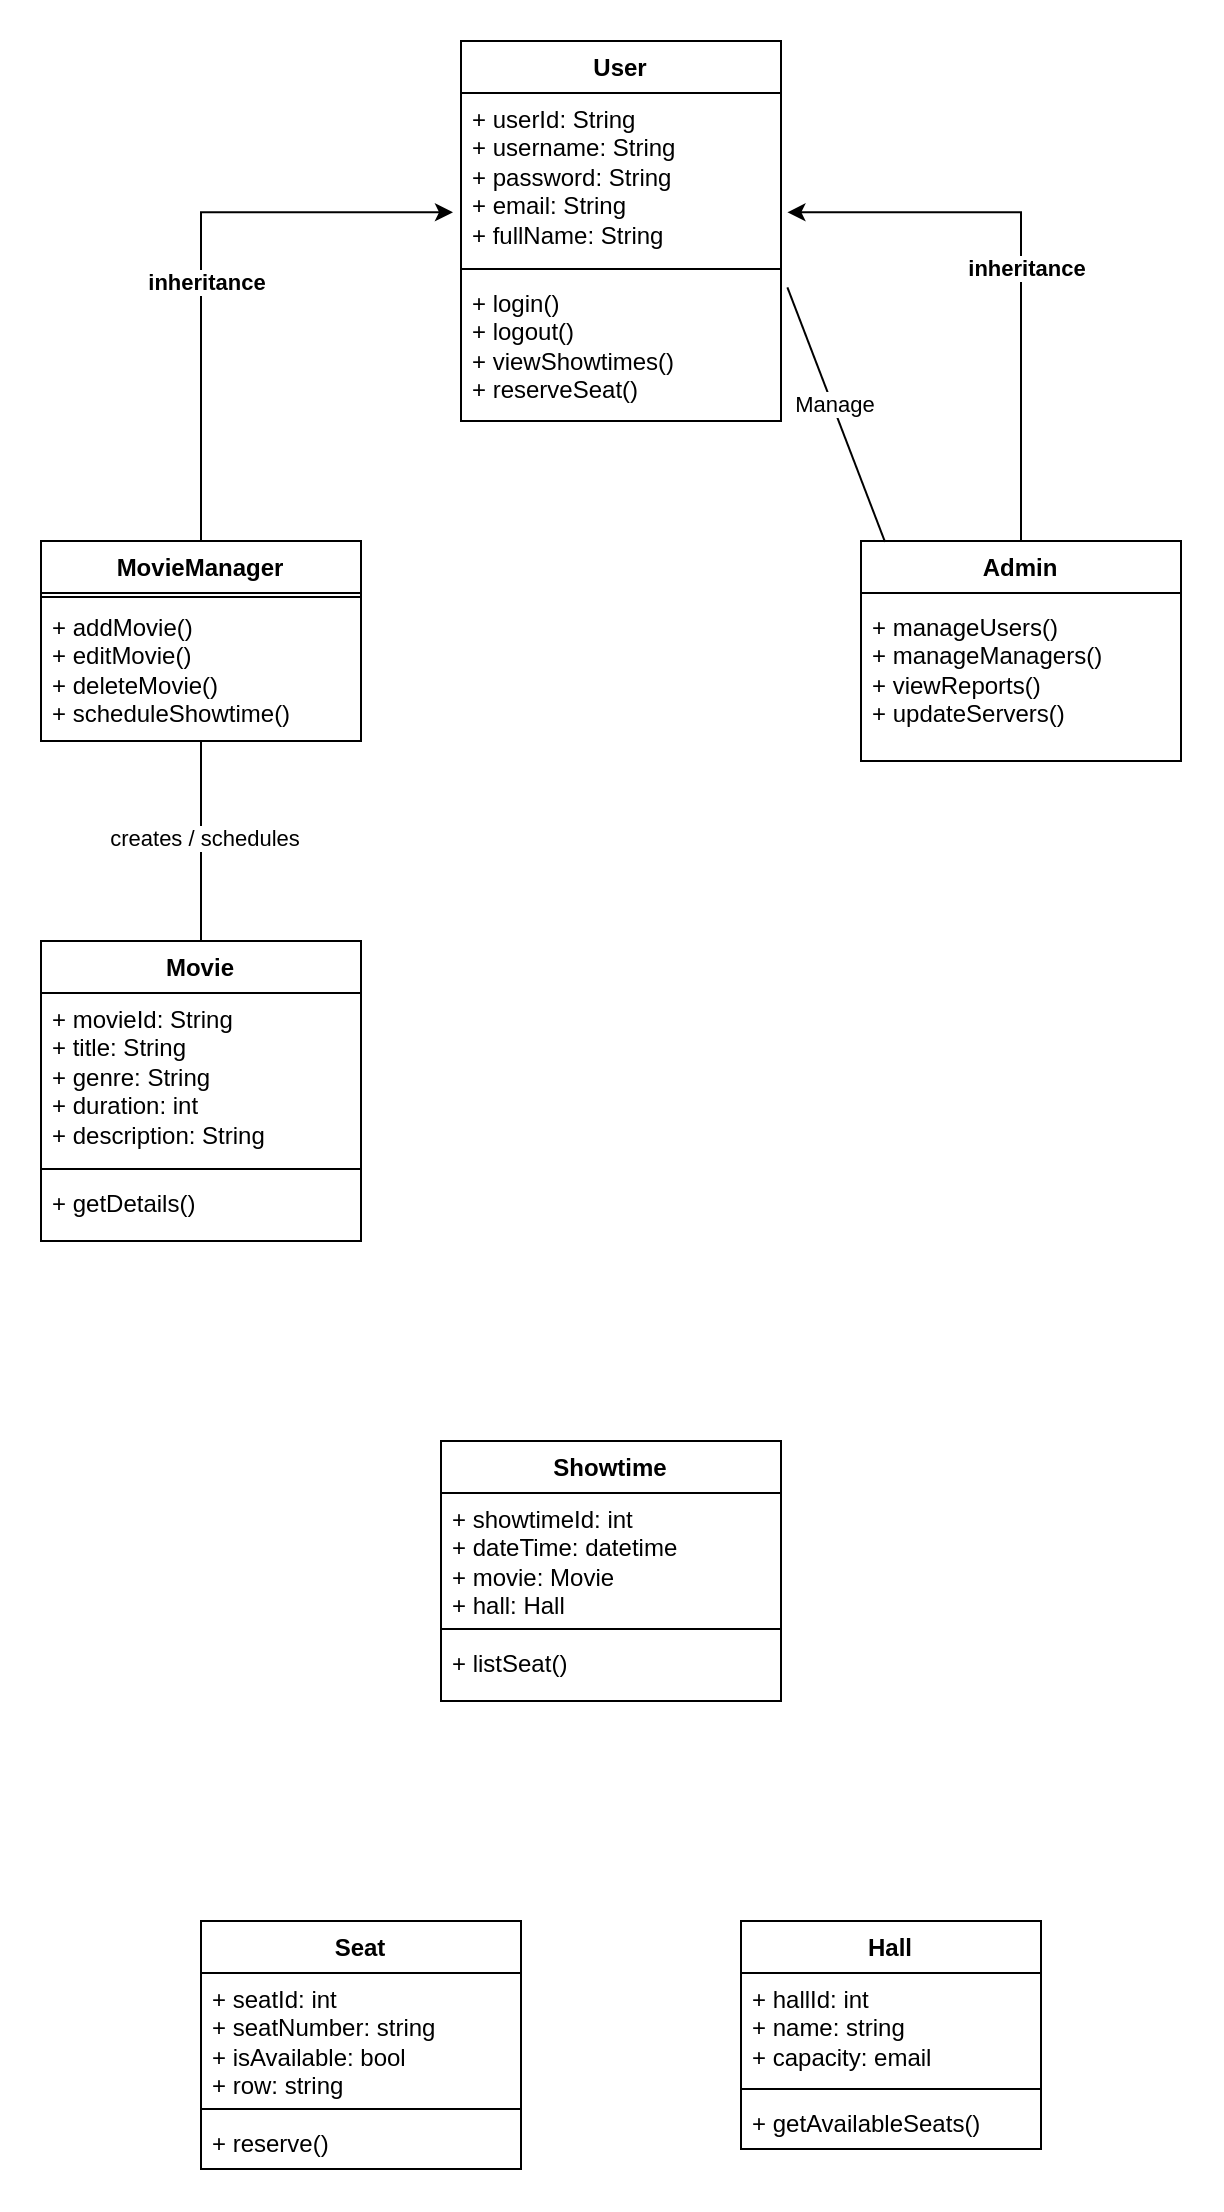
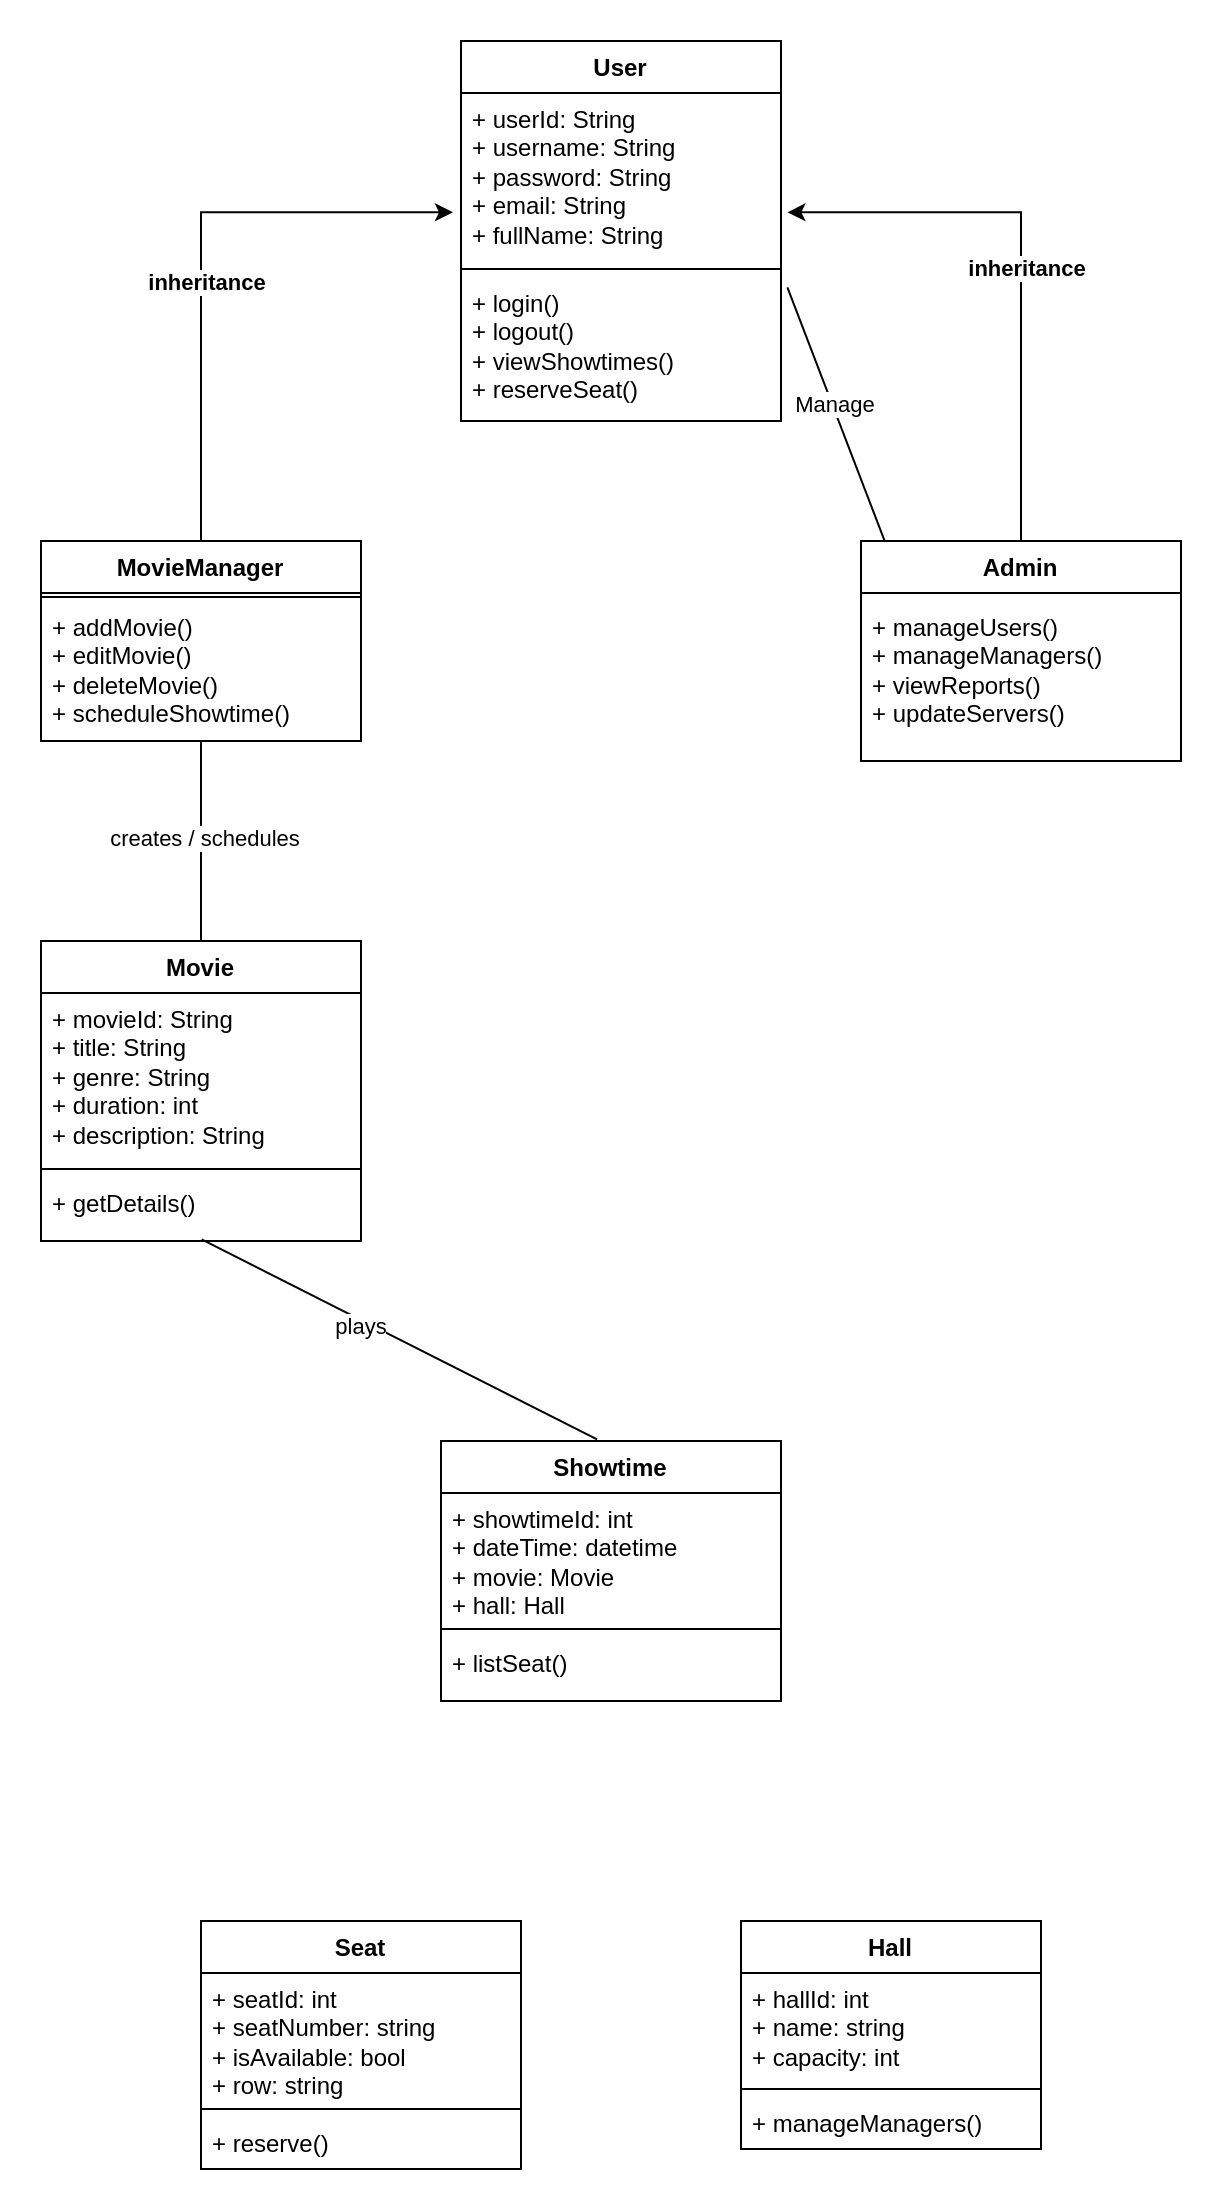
none -> (479, 1380)
(849, 2030) -> (838, 2030)
(882, 2125) -> (871, 2125)
